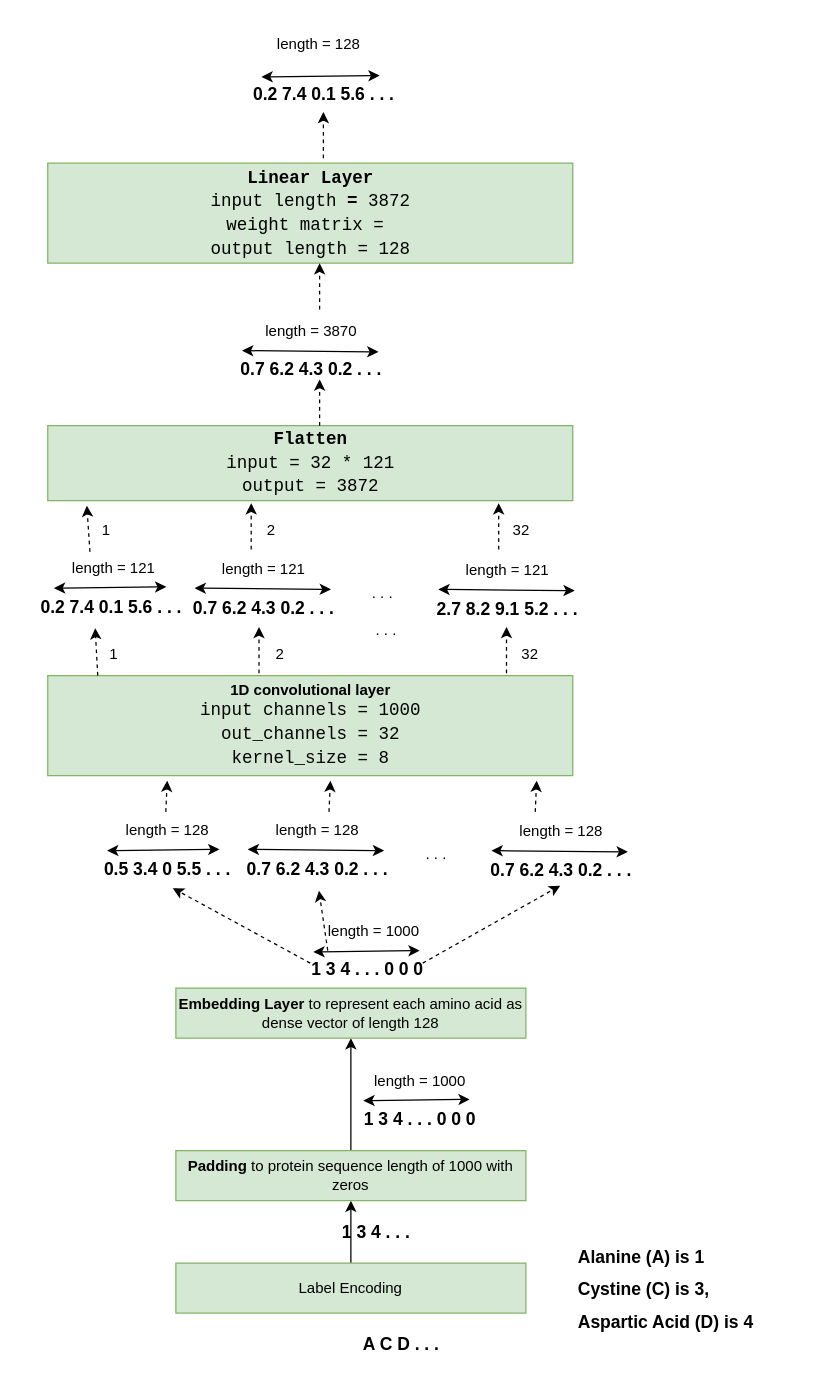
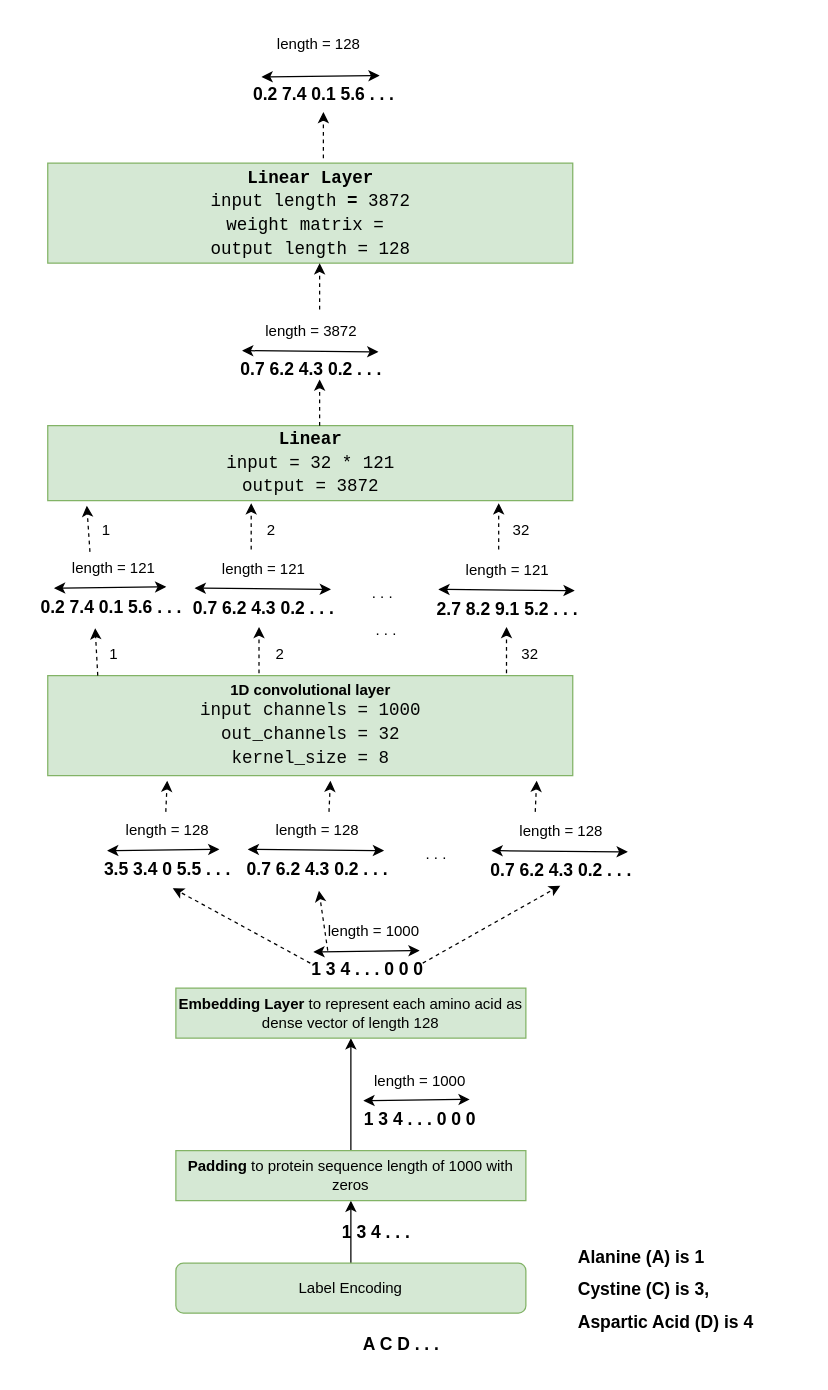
(311, 332) -> (311, 332)
(311, 463) -> (311, 463)
(168, 869) -> (168, 869)
(351, 1288) -> (351, 1288)
